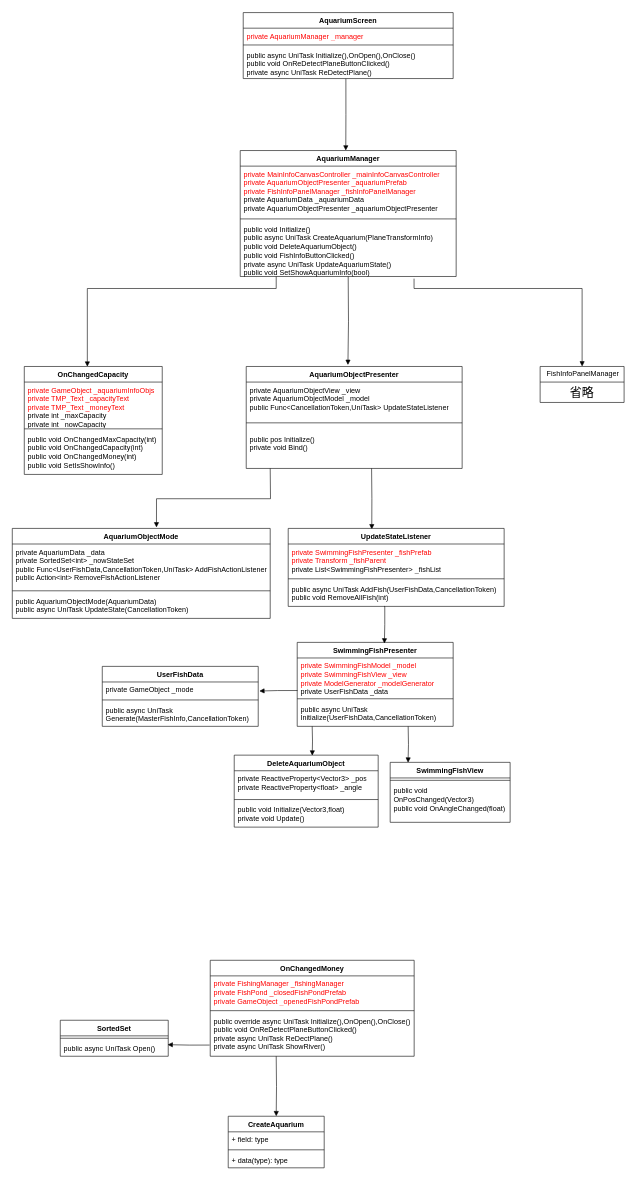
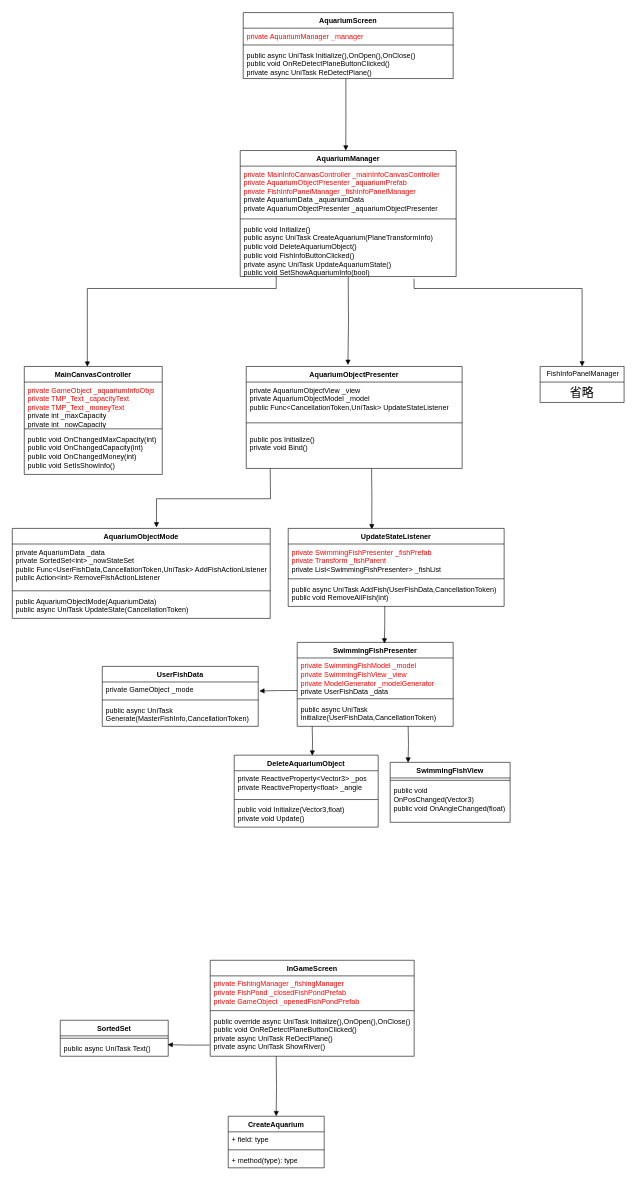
(93, 375) -> (93, 375)
(312, 969) -> (312, 969)
(113, 1049) -> (113, 1049)
(265, 1161) -> (269, 1161)
